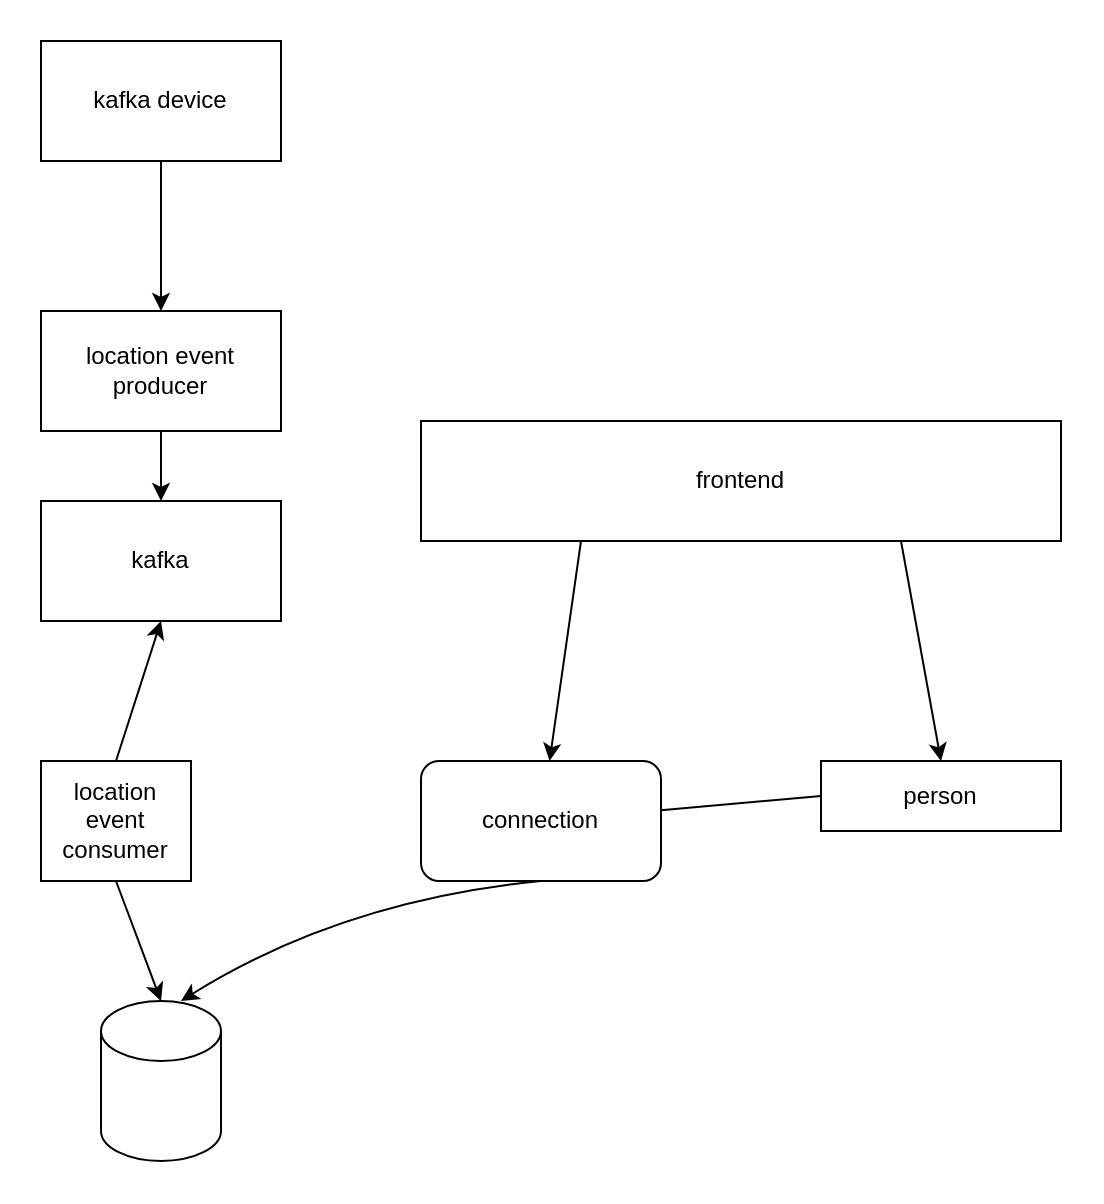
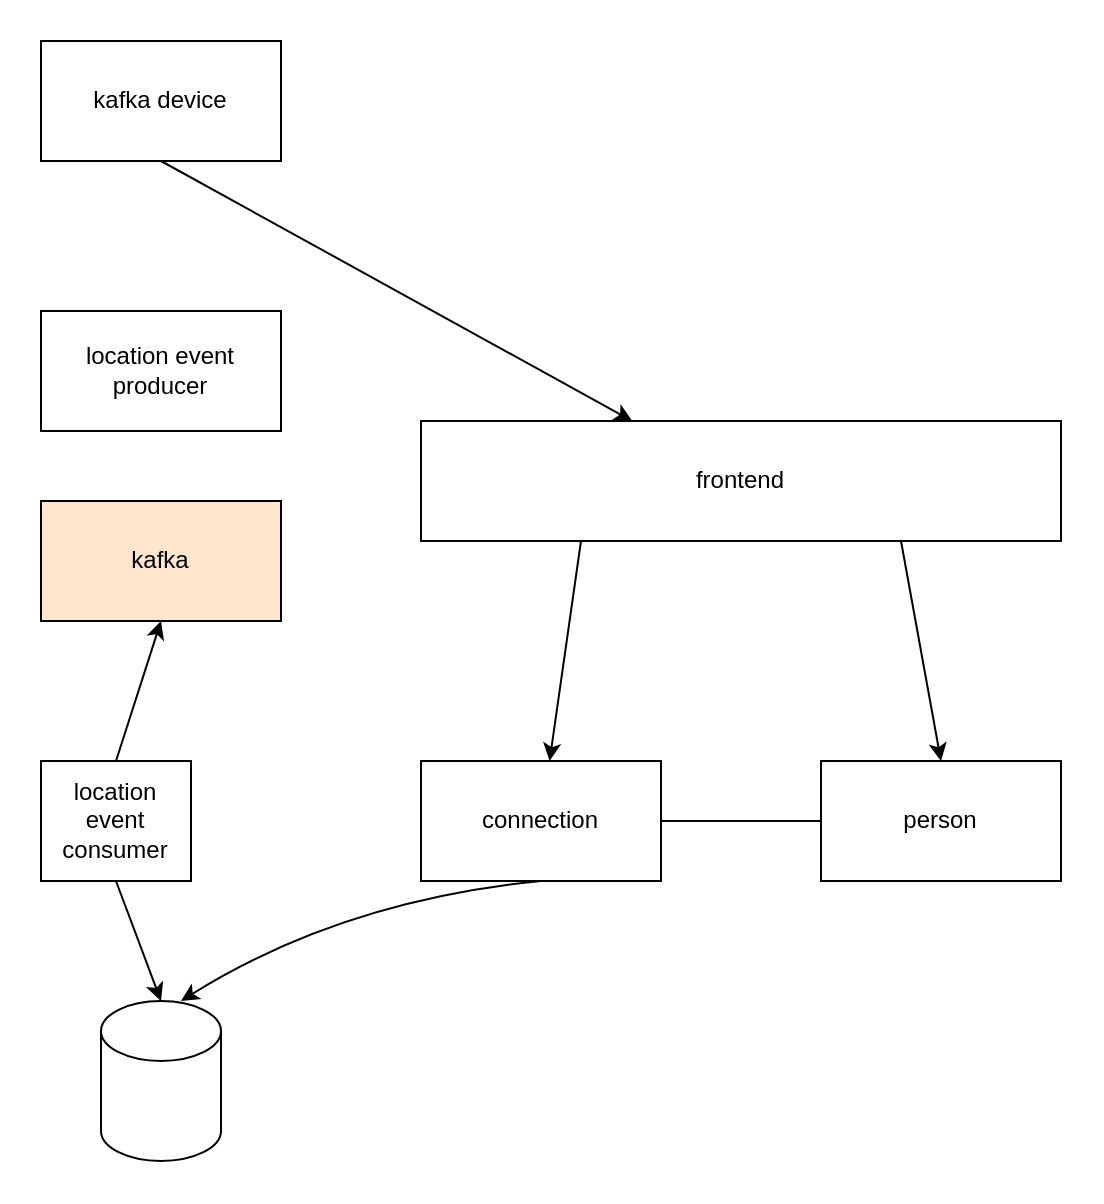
(161, 229) -> (391, 288)
(161, 459) -> none
(161, 561) -> (161, 561)
(941, 796) -> (941, 821)
(541, 821) -> (541, 821)
